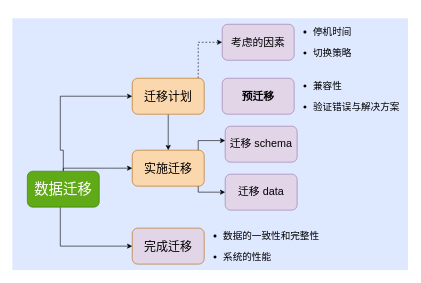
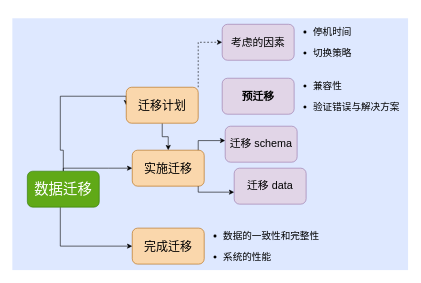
(168, 96) -> (162, 105)
(261, 192) -> (270, 186)
(168, 246) -> (168, 246)
